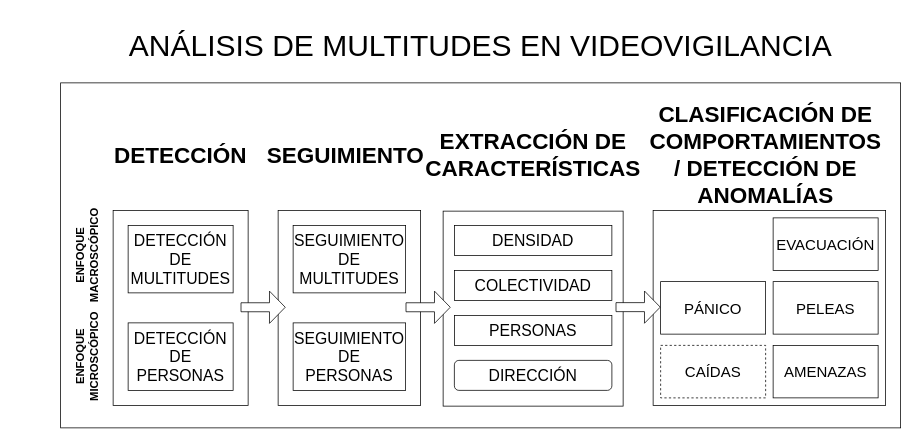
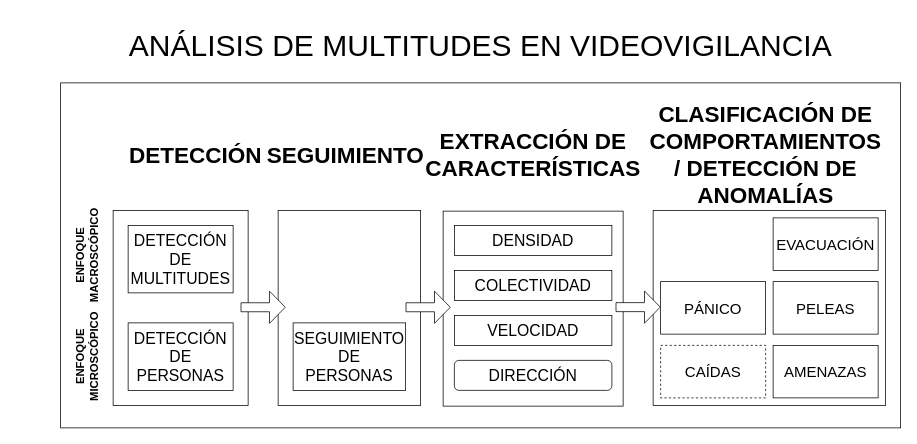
(180, 155) -> (195, 155)
(349, 259) -> none
(533, 330) -> (533, 330)
